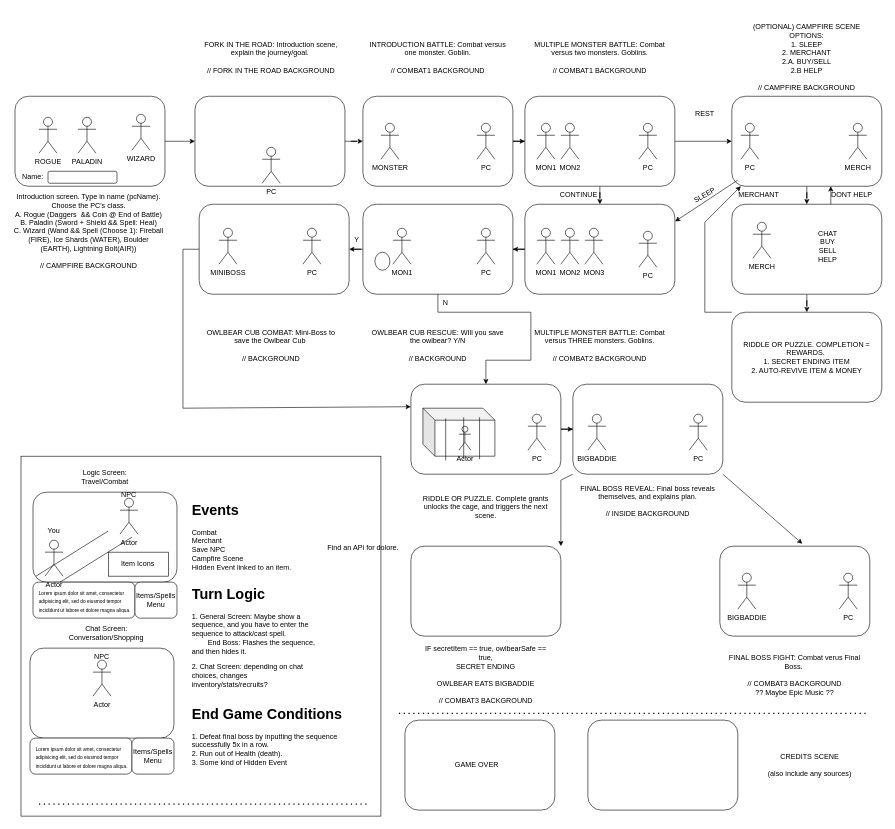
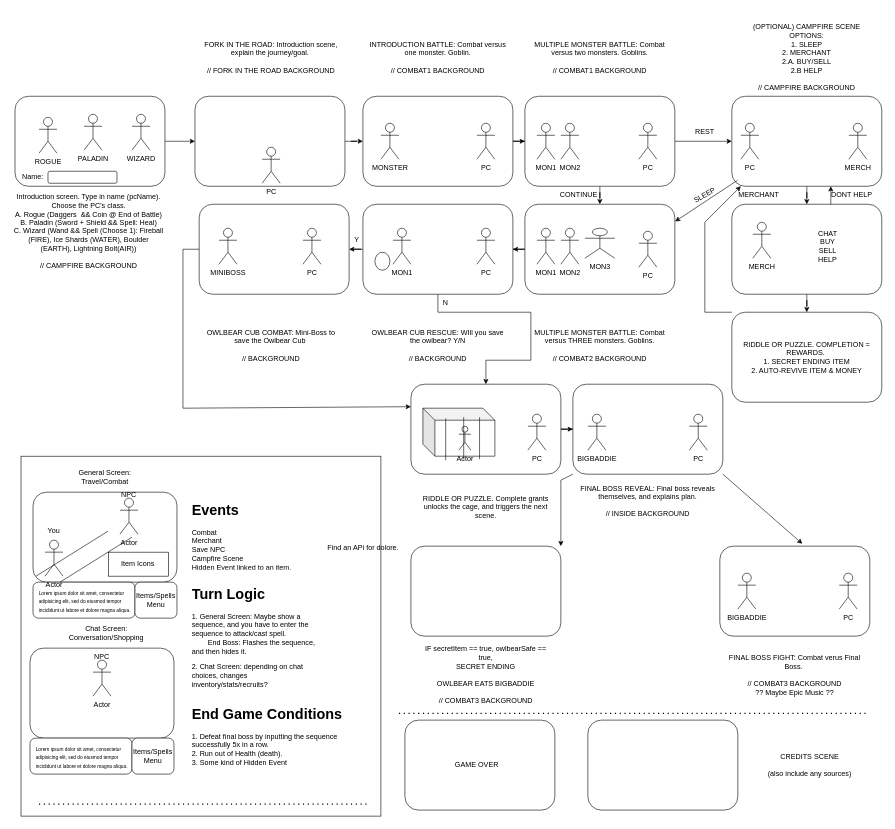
(705, 114) -> (705, 132)
(87, 135) -> (93, 132)
(594, 246) -> (600, 243)
(105, 477) -> (105, 477)
